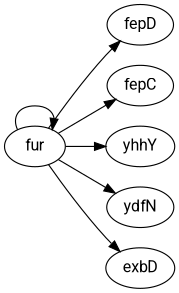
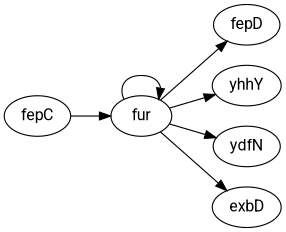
(82, 119) -> (85, 116)
